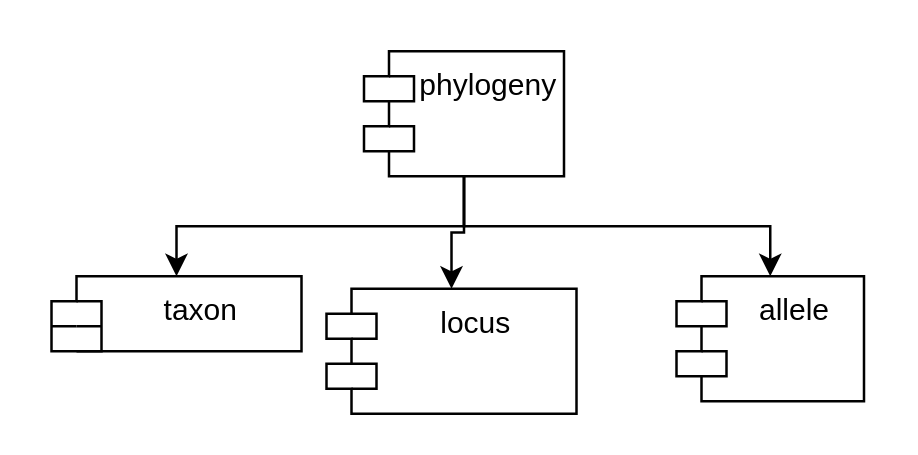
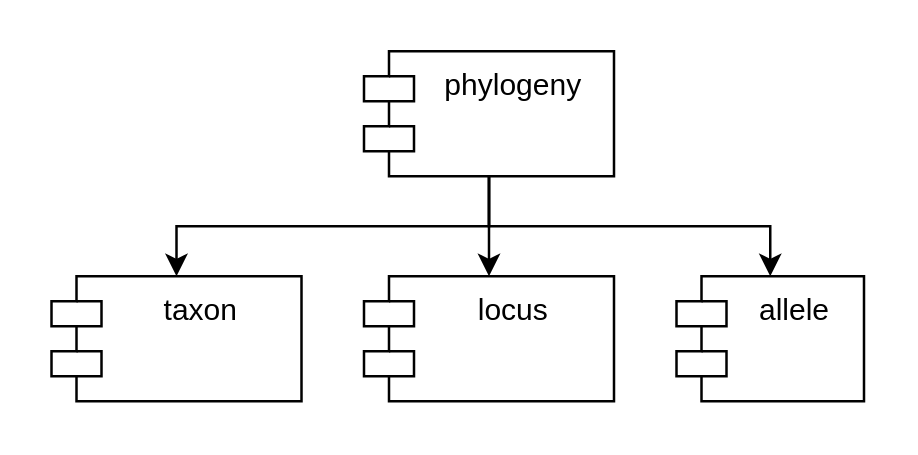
(464, 114) -> (489, 114)
(176, 314) -> (176, 339)
(451, 351) -> (489, 339)
